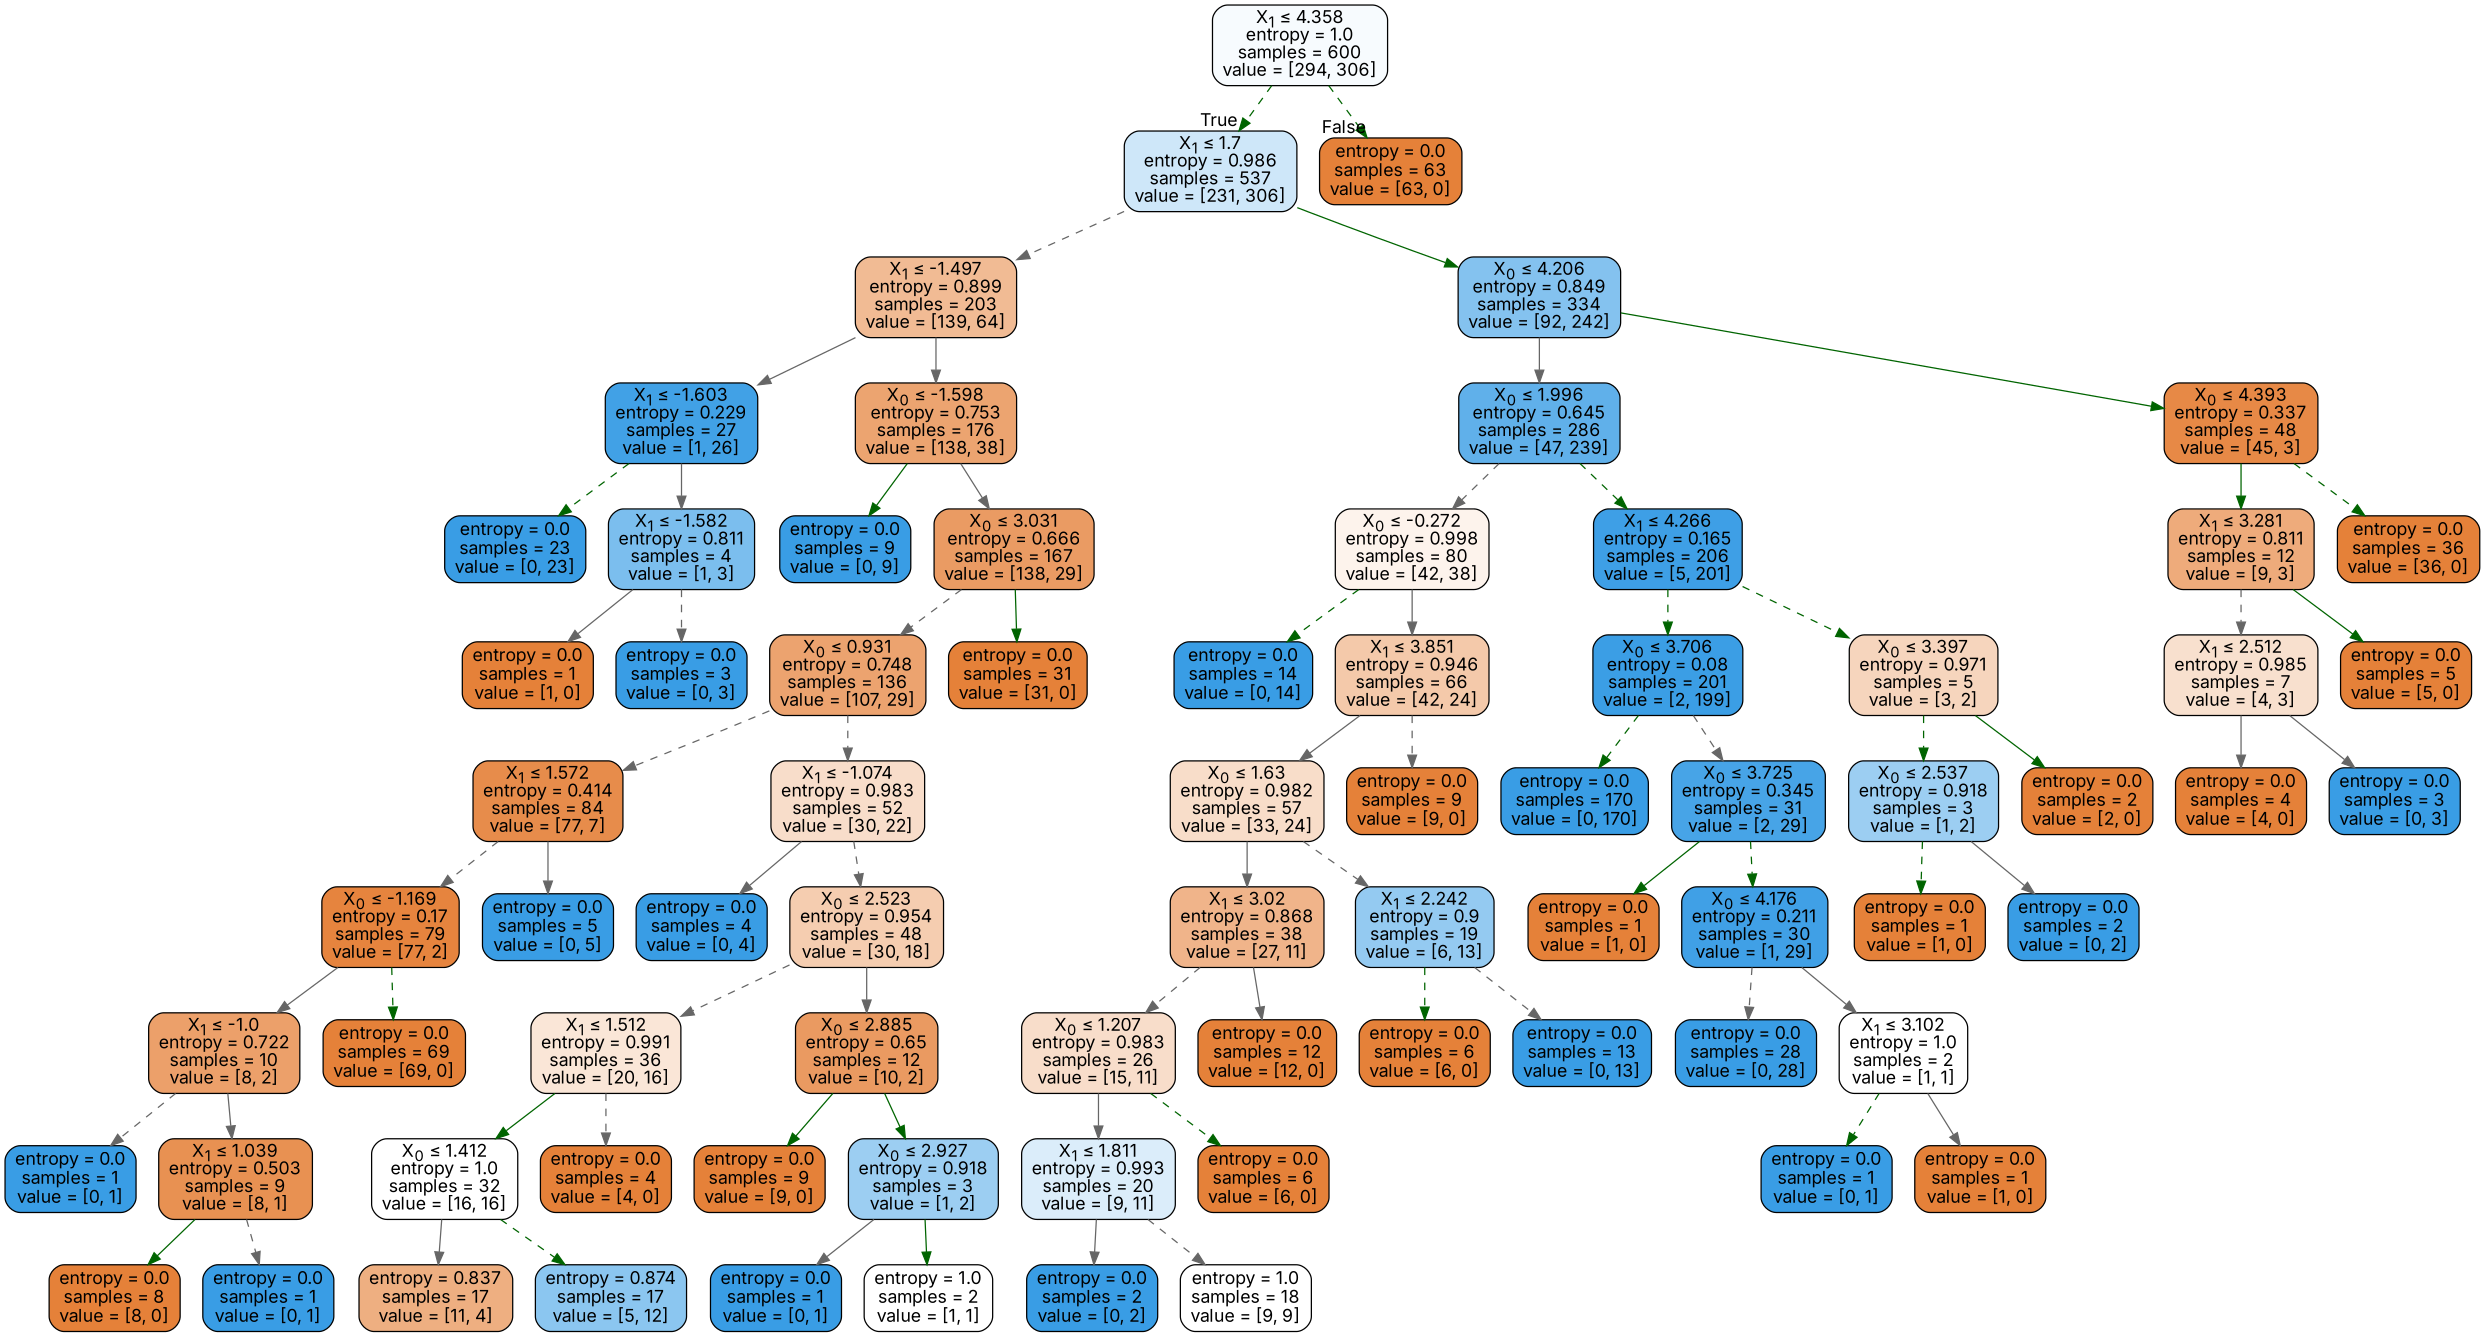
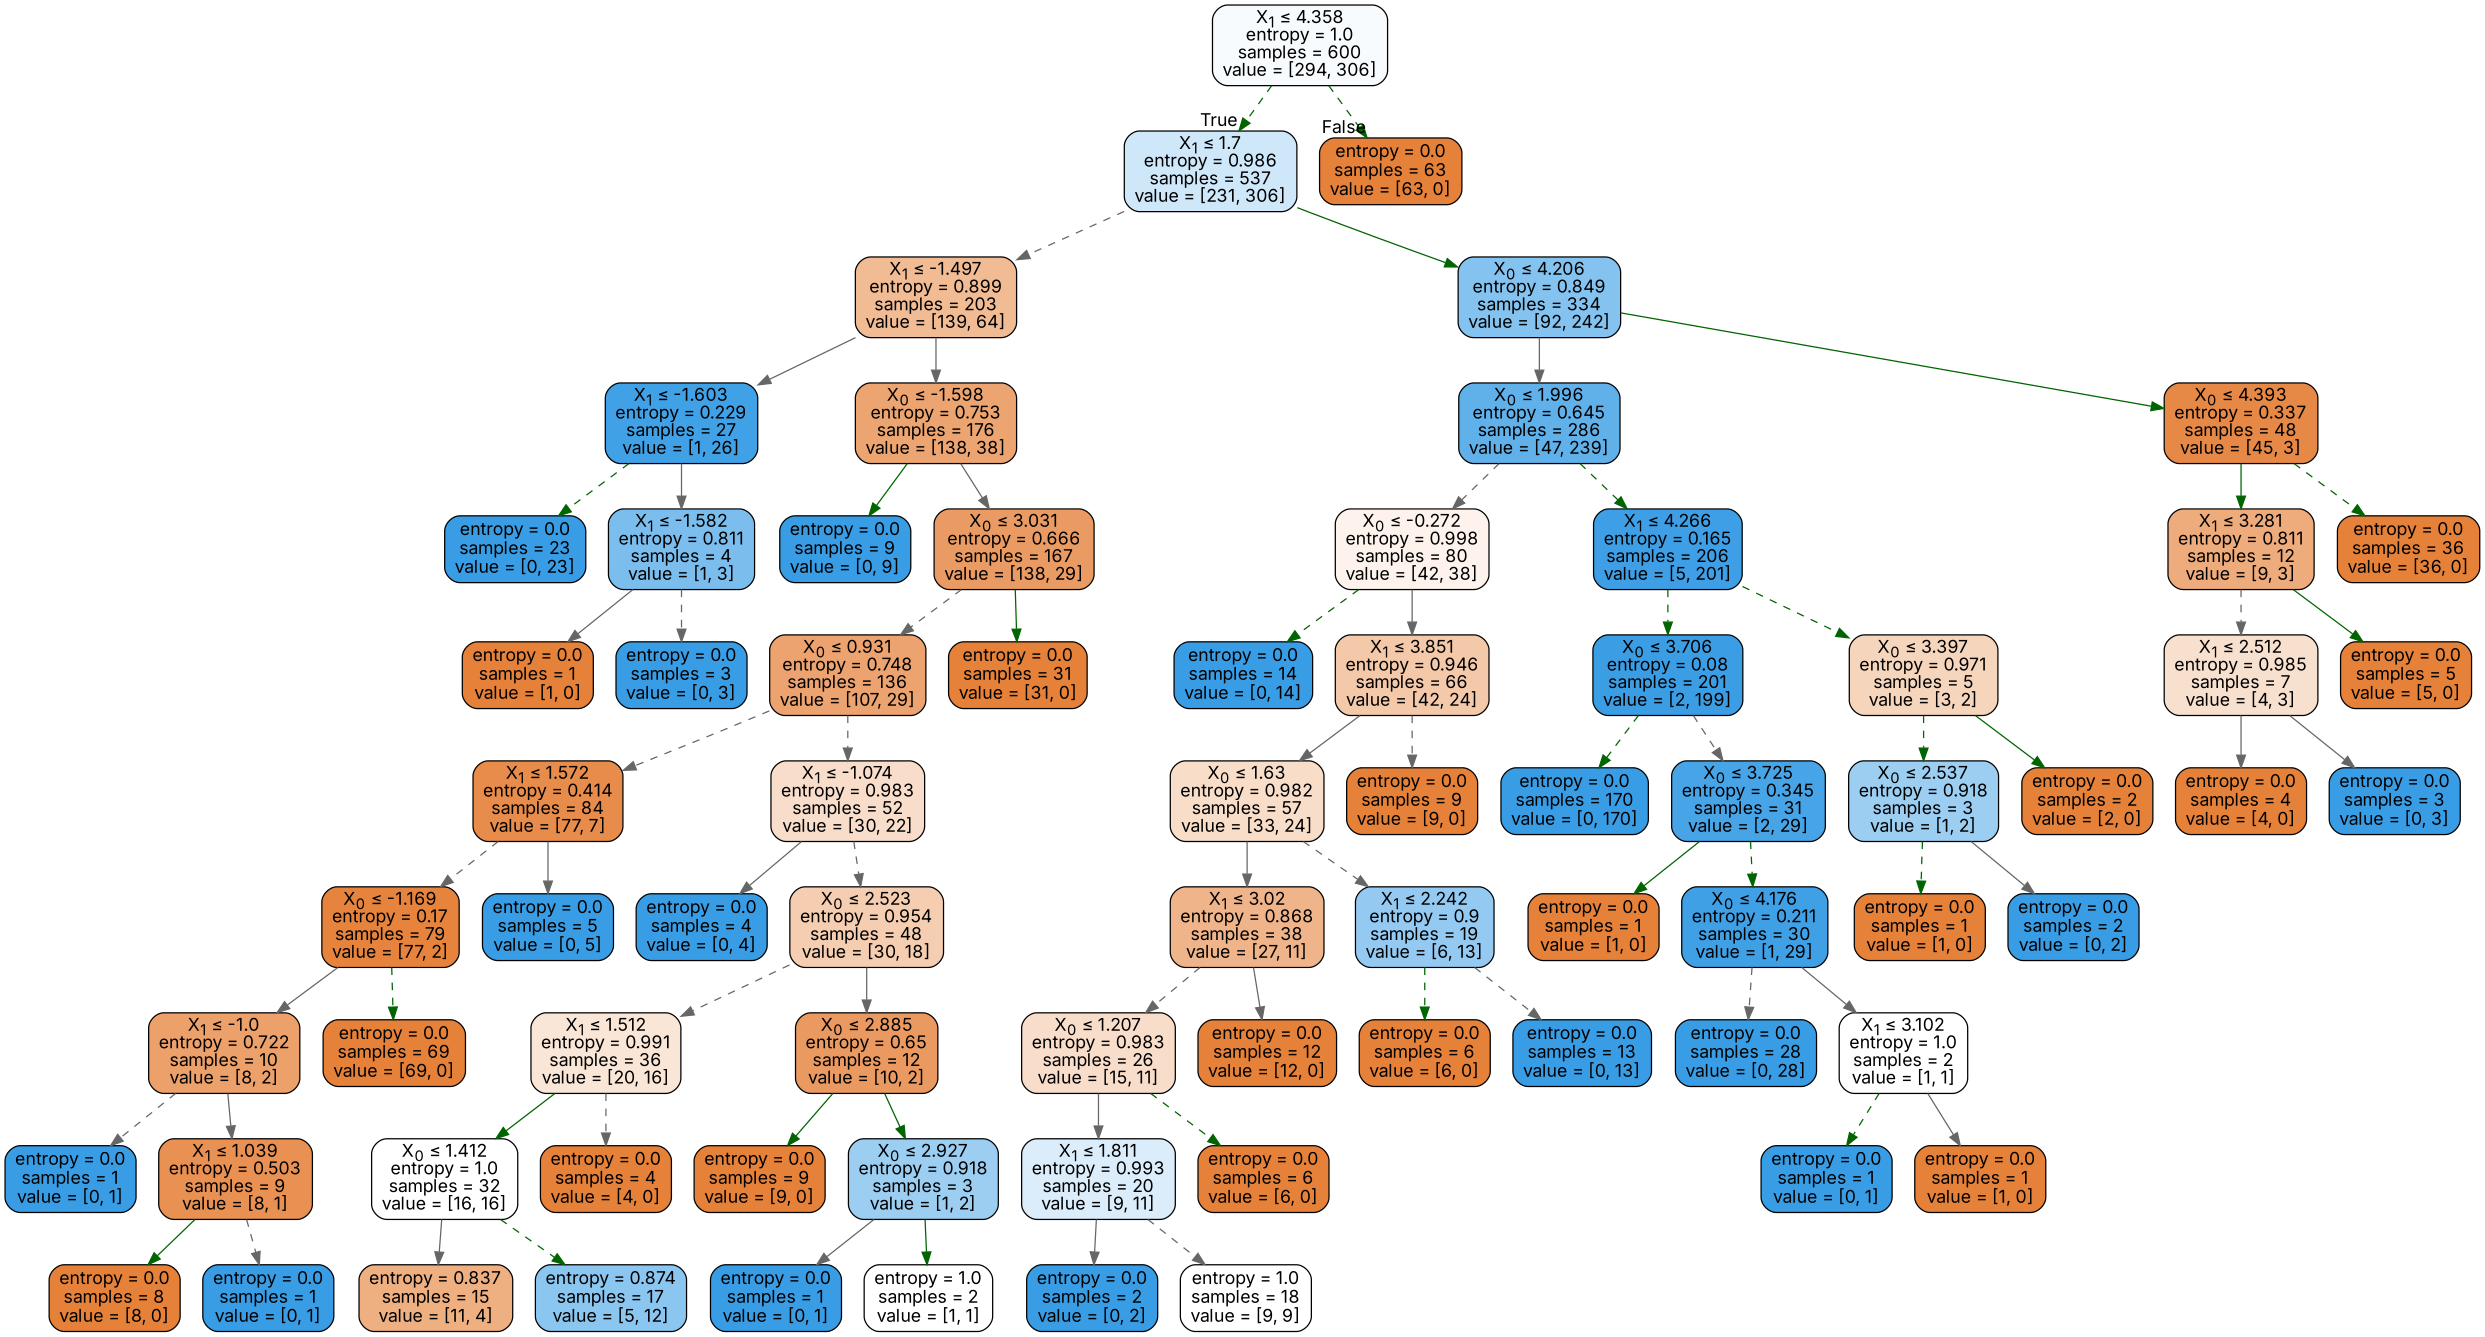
(436, 1298) -> (436, 1298)
